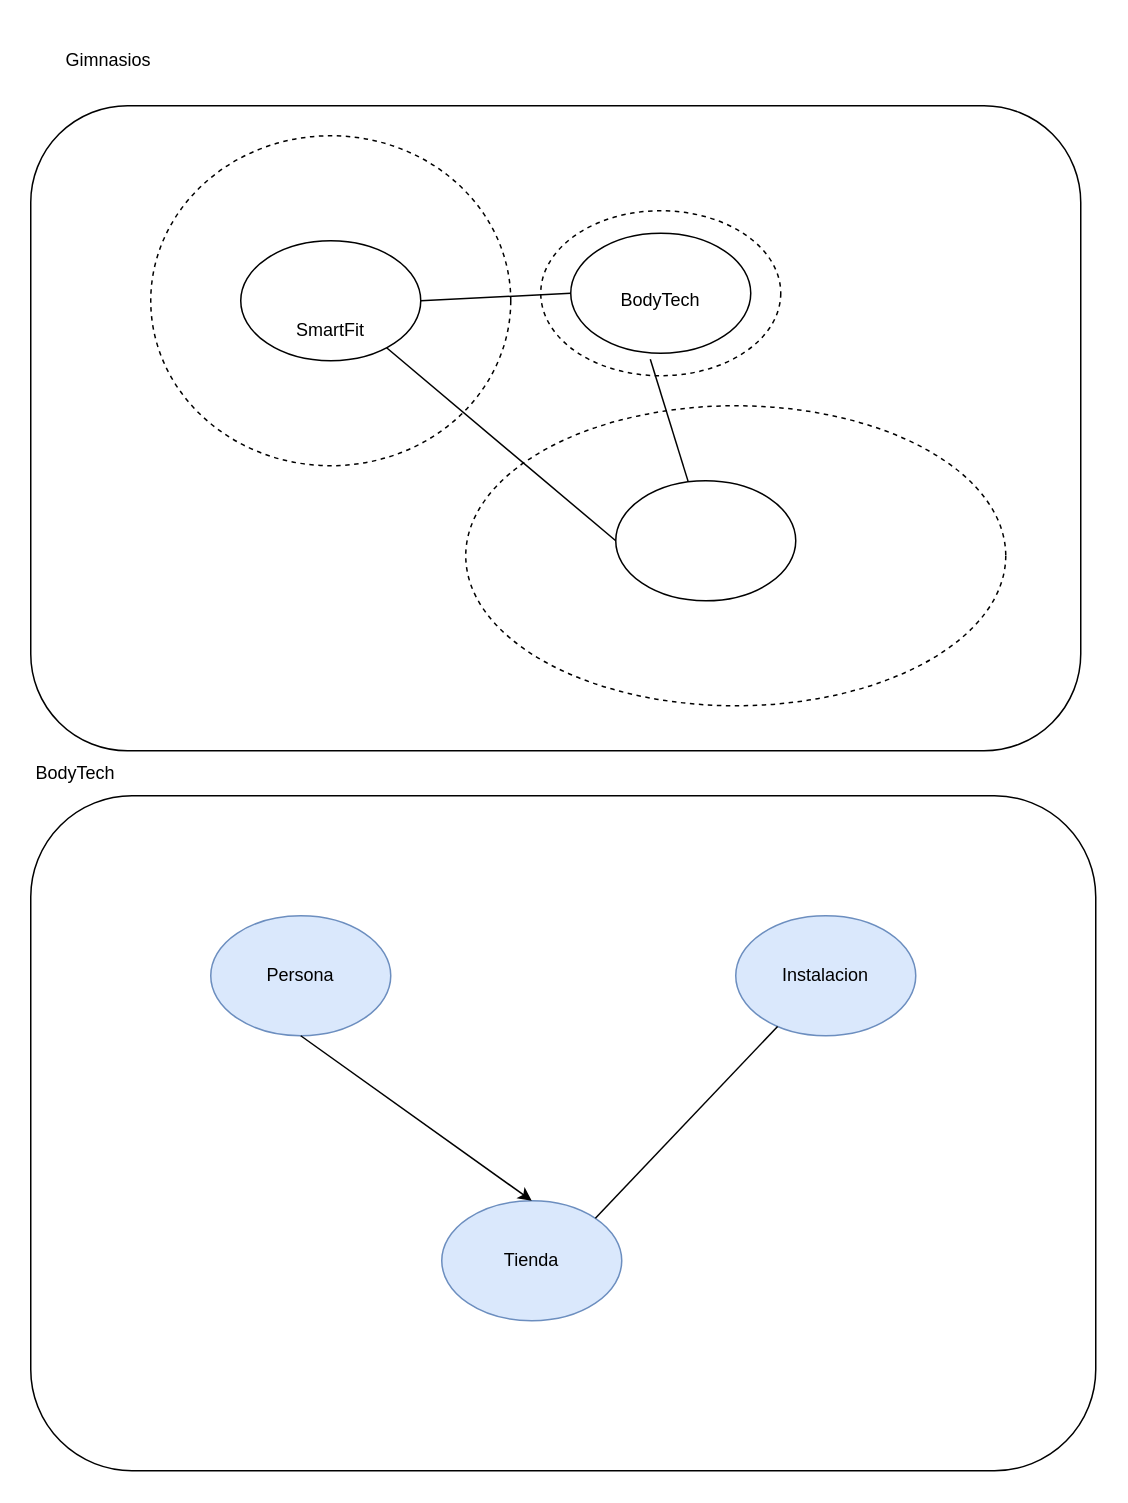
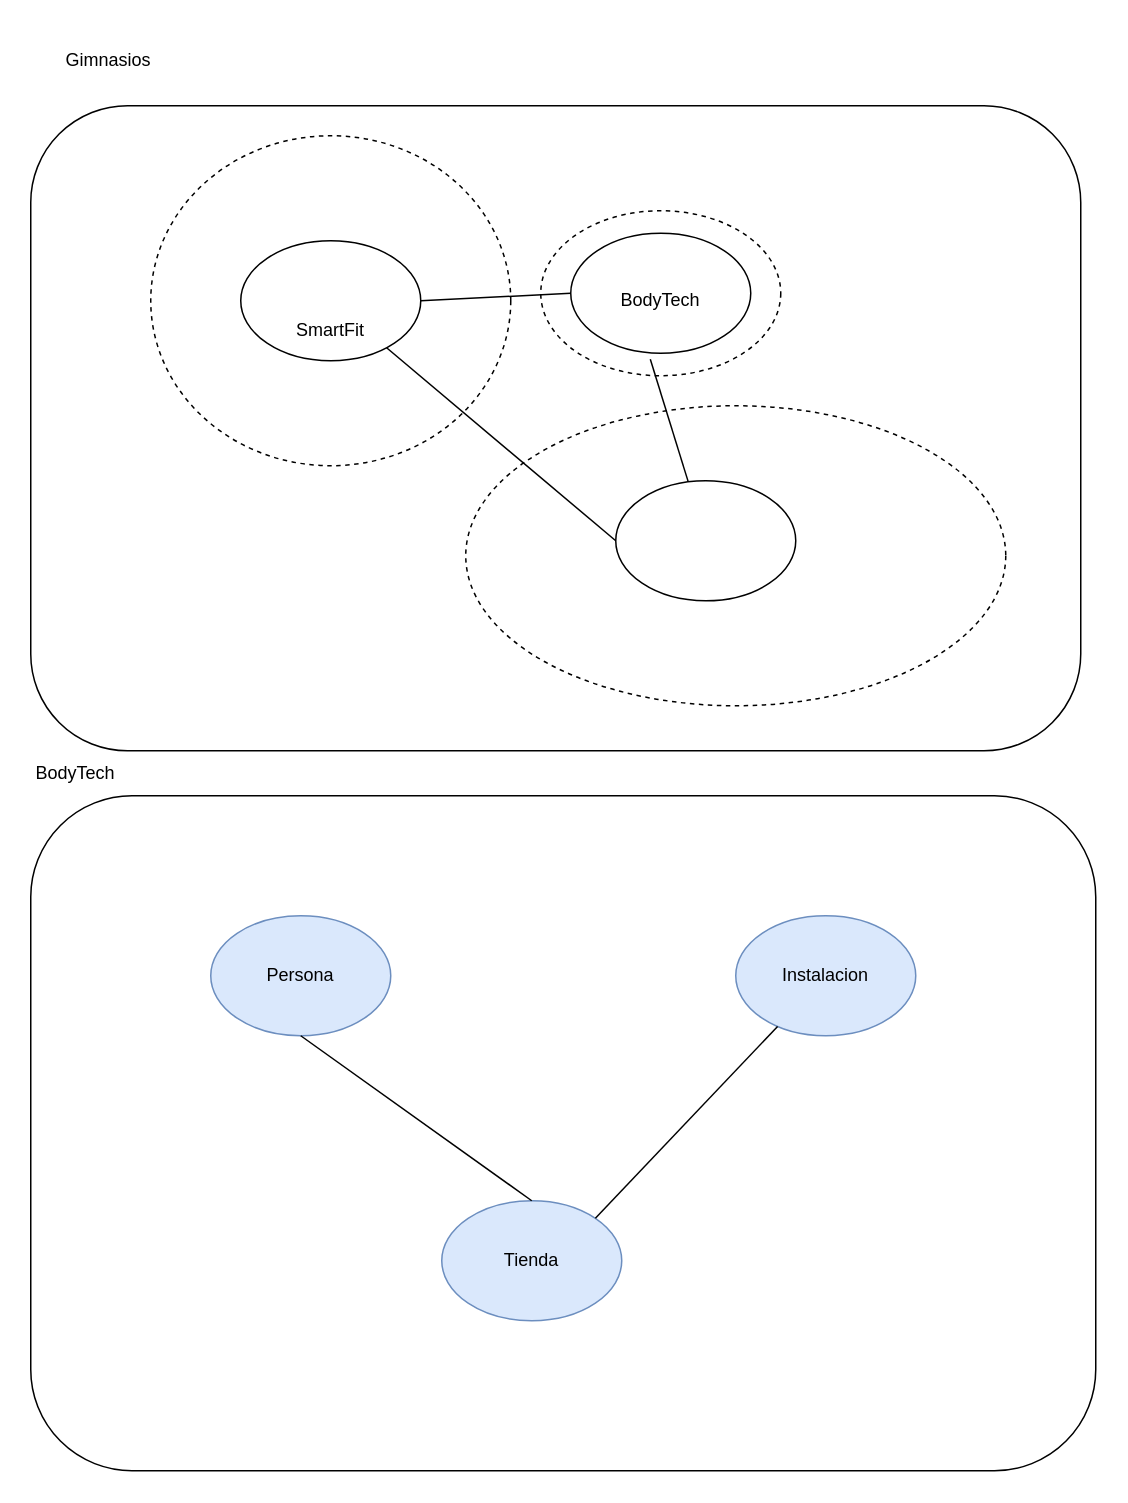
(522, 1194) -> (525, 1196)
